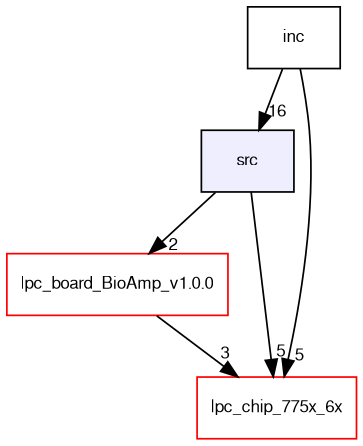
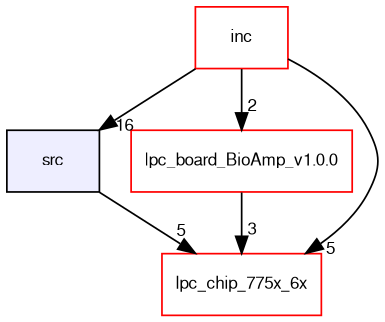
(294, 38) -> (242, 38)
(189, 217) -> (242, 91)
